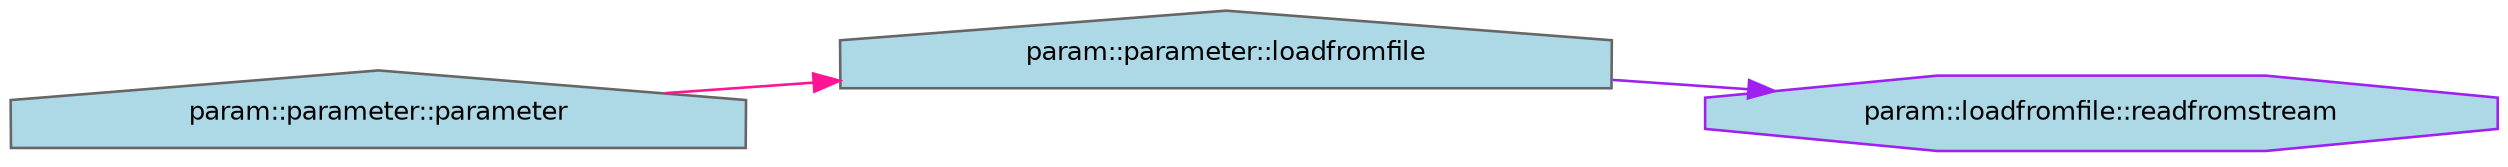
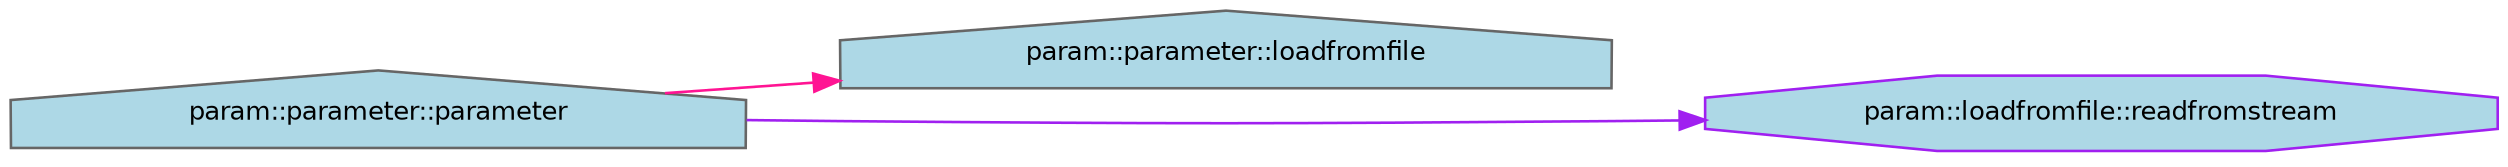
(1681, 85) -> (1213, 123)
